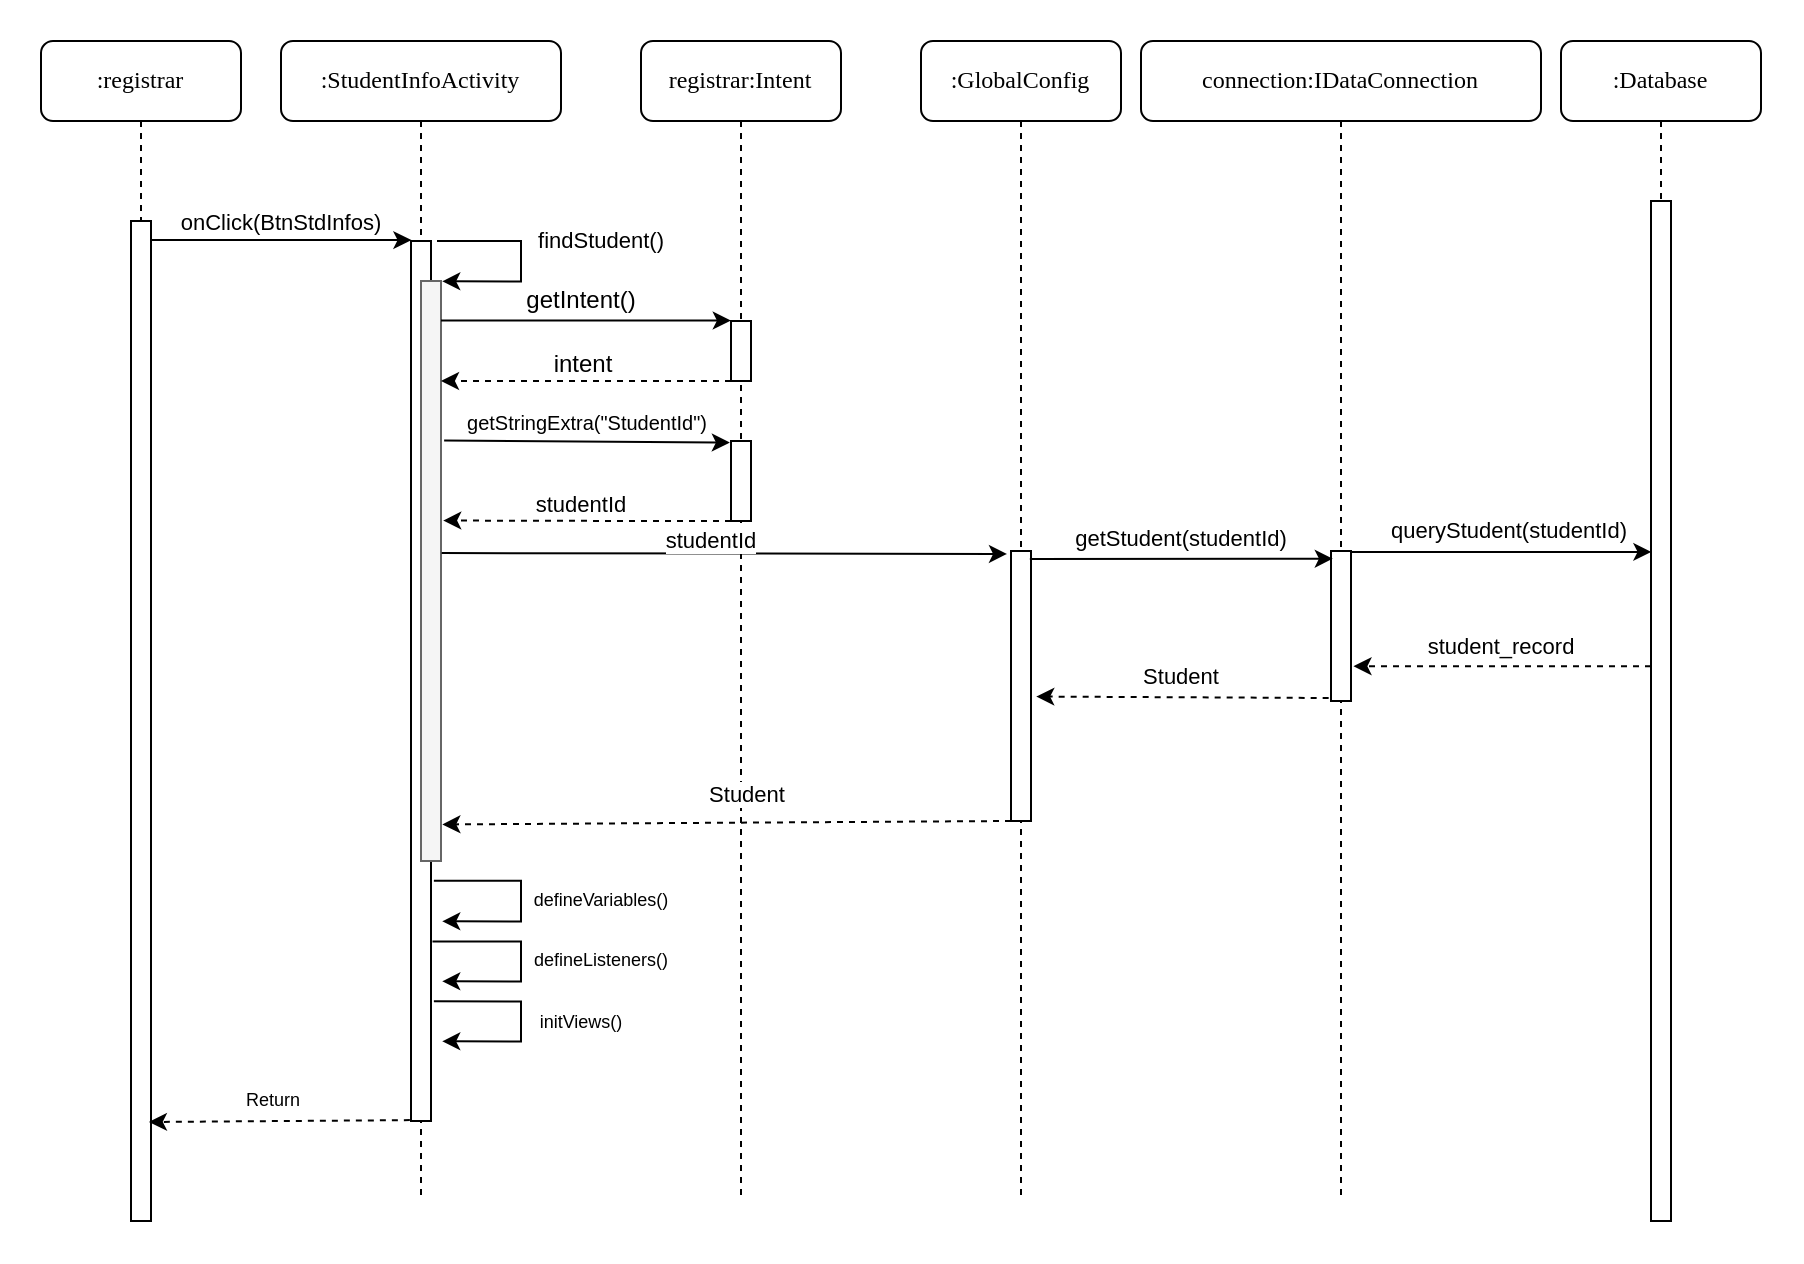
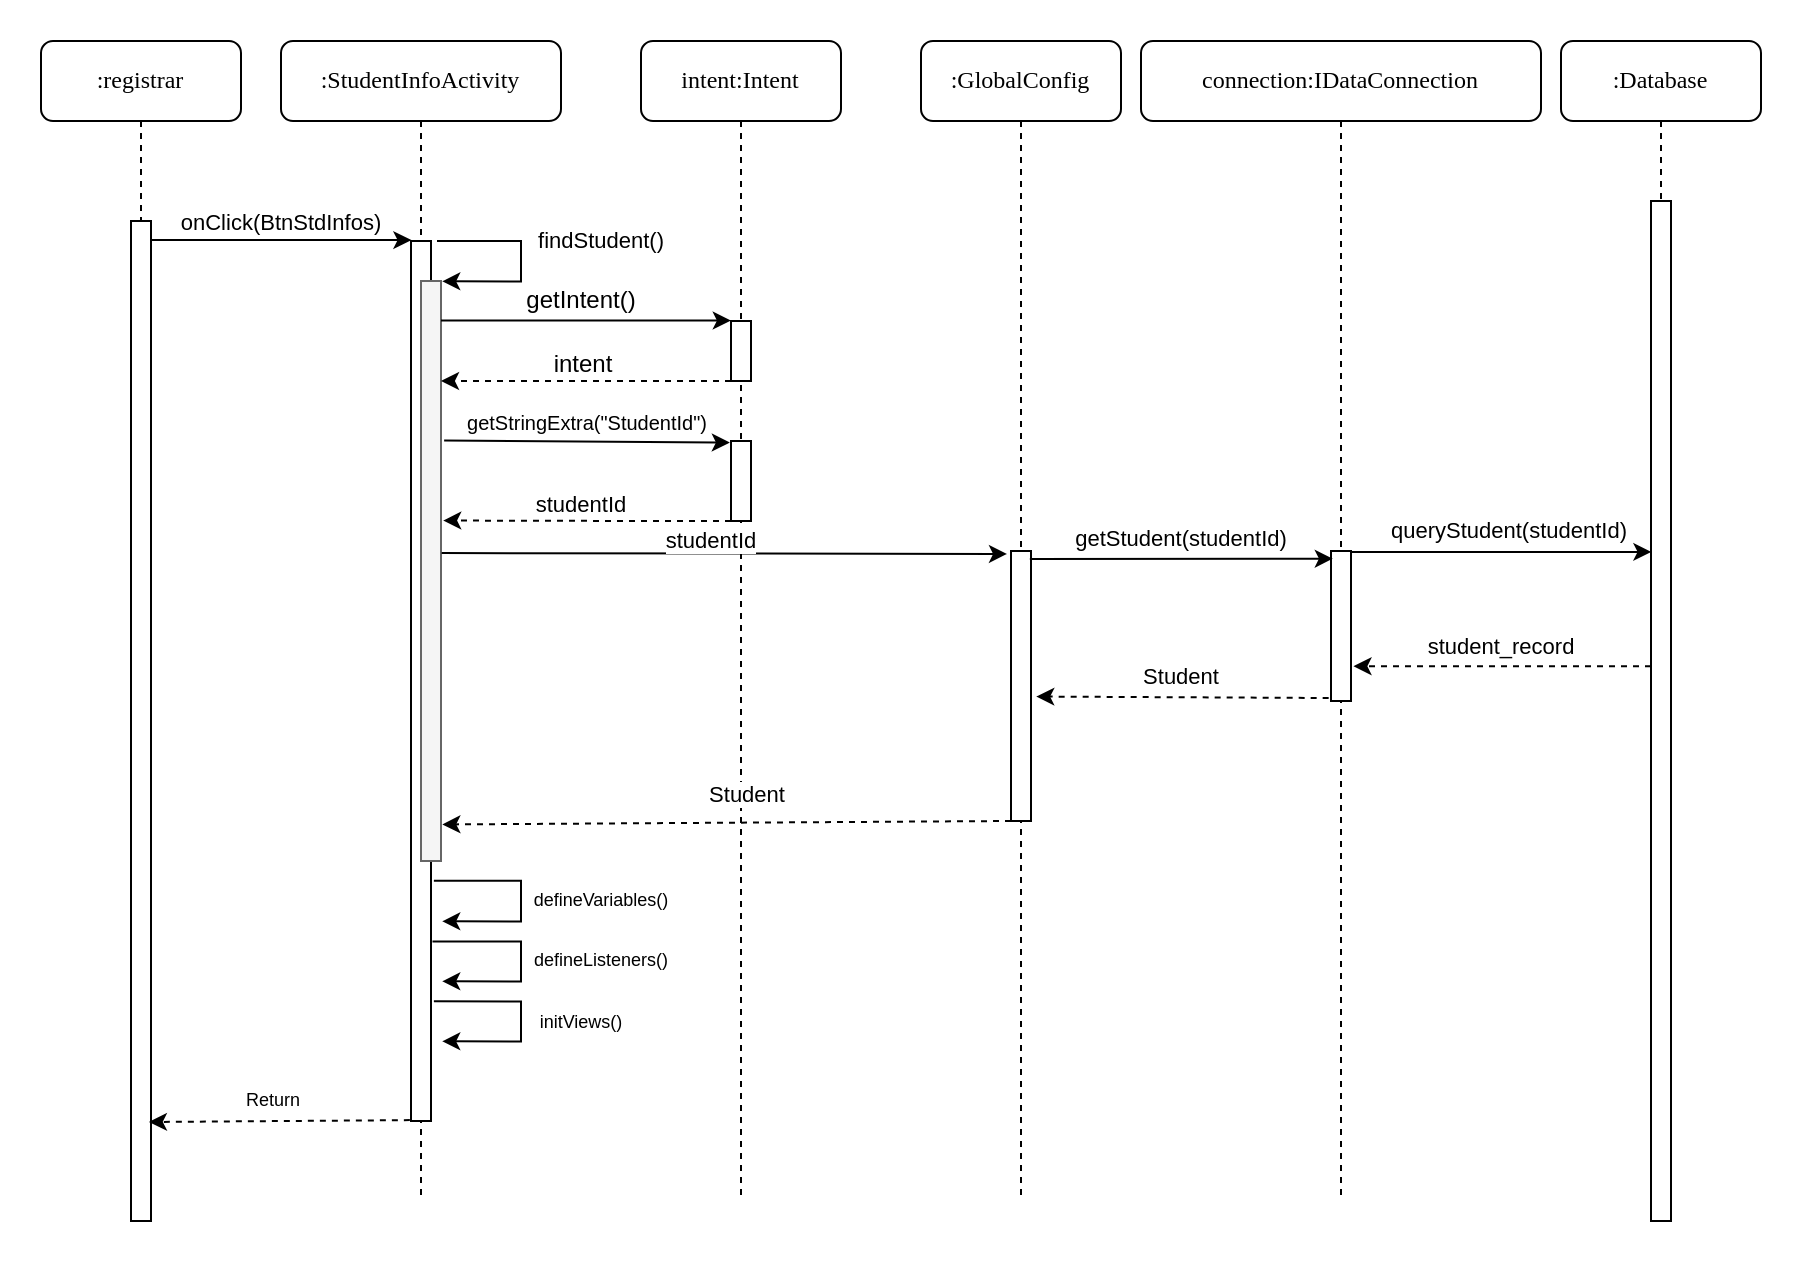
(741, 81) -> (741, 81)
